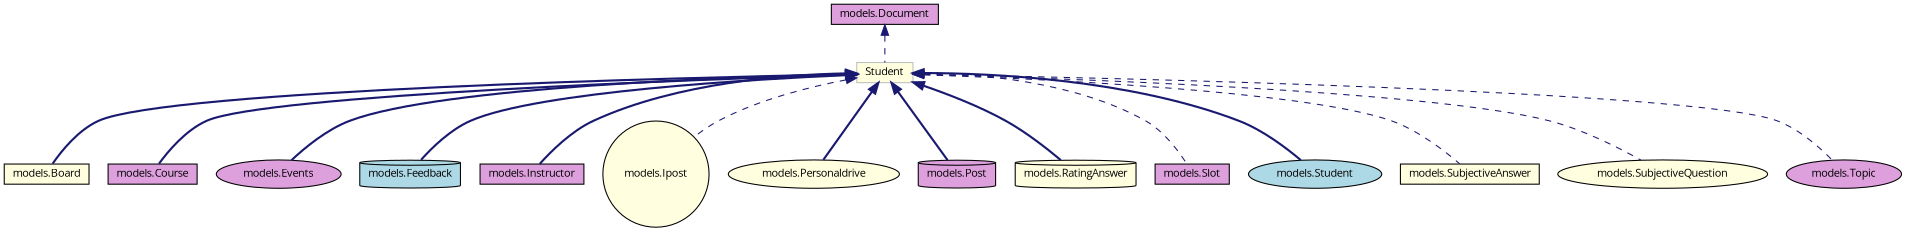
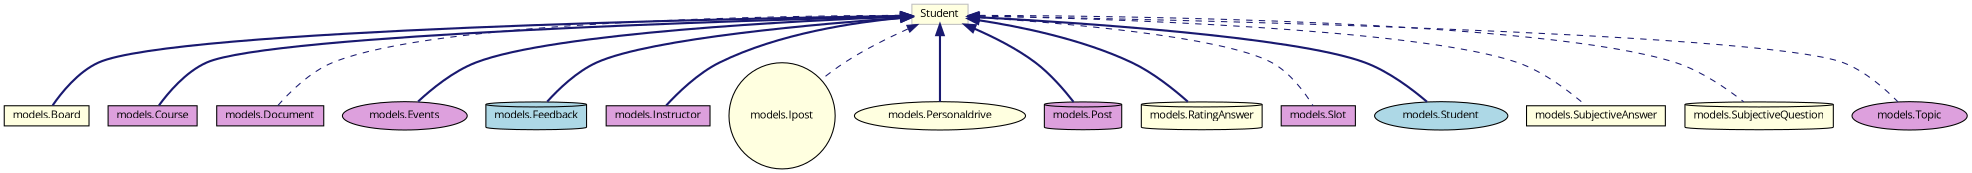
(885, 49) -> (580, 25)
(1663, 174) -> (1759, 116)
